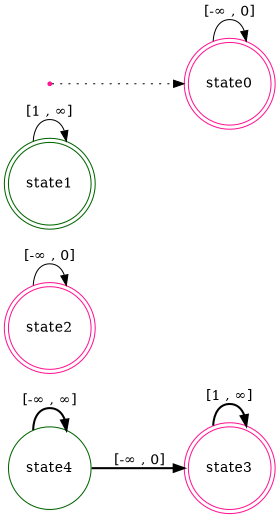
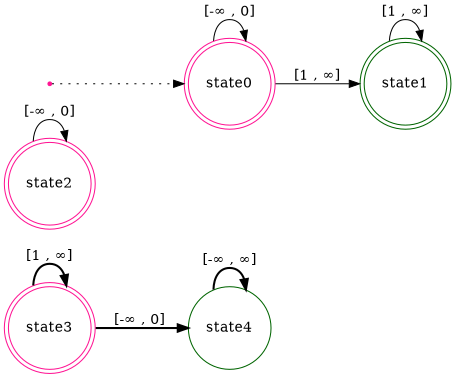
none -> (312, 84)
(132, 468) -> (137, 328)
